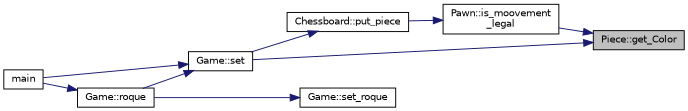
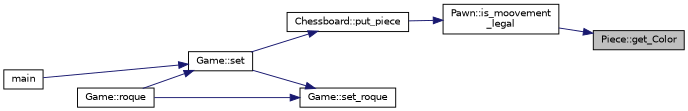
(418, 51) -> (279, 78)
(56, 86) -> none
